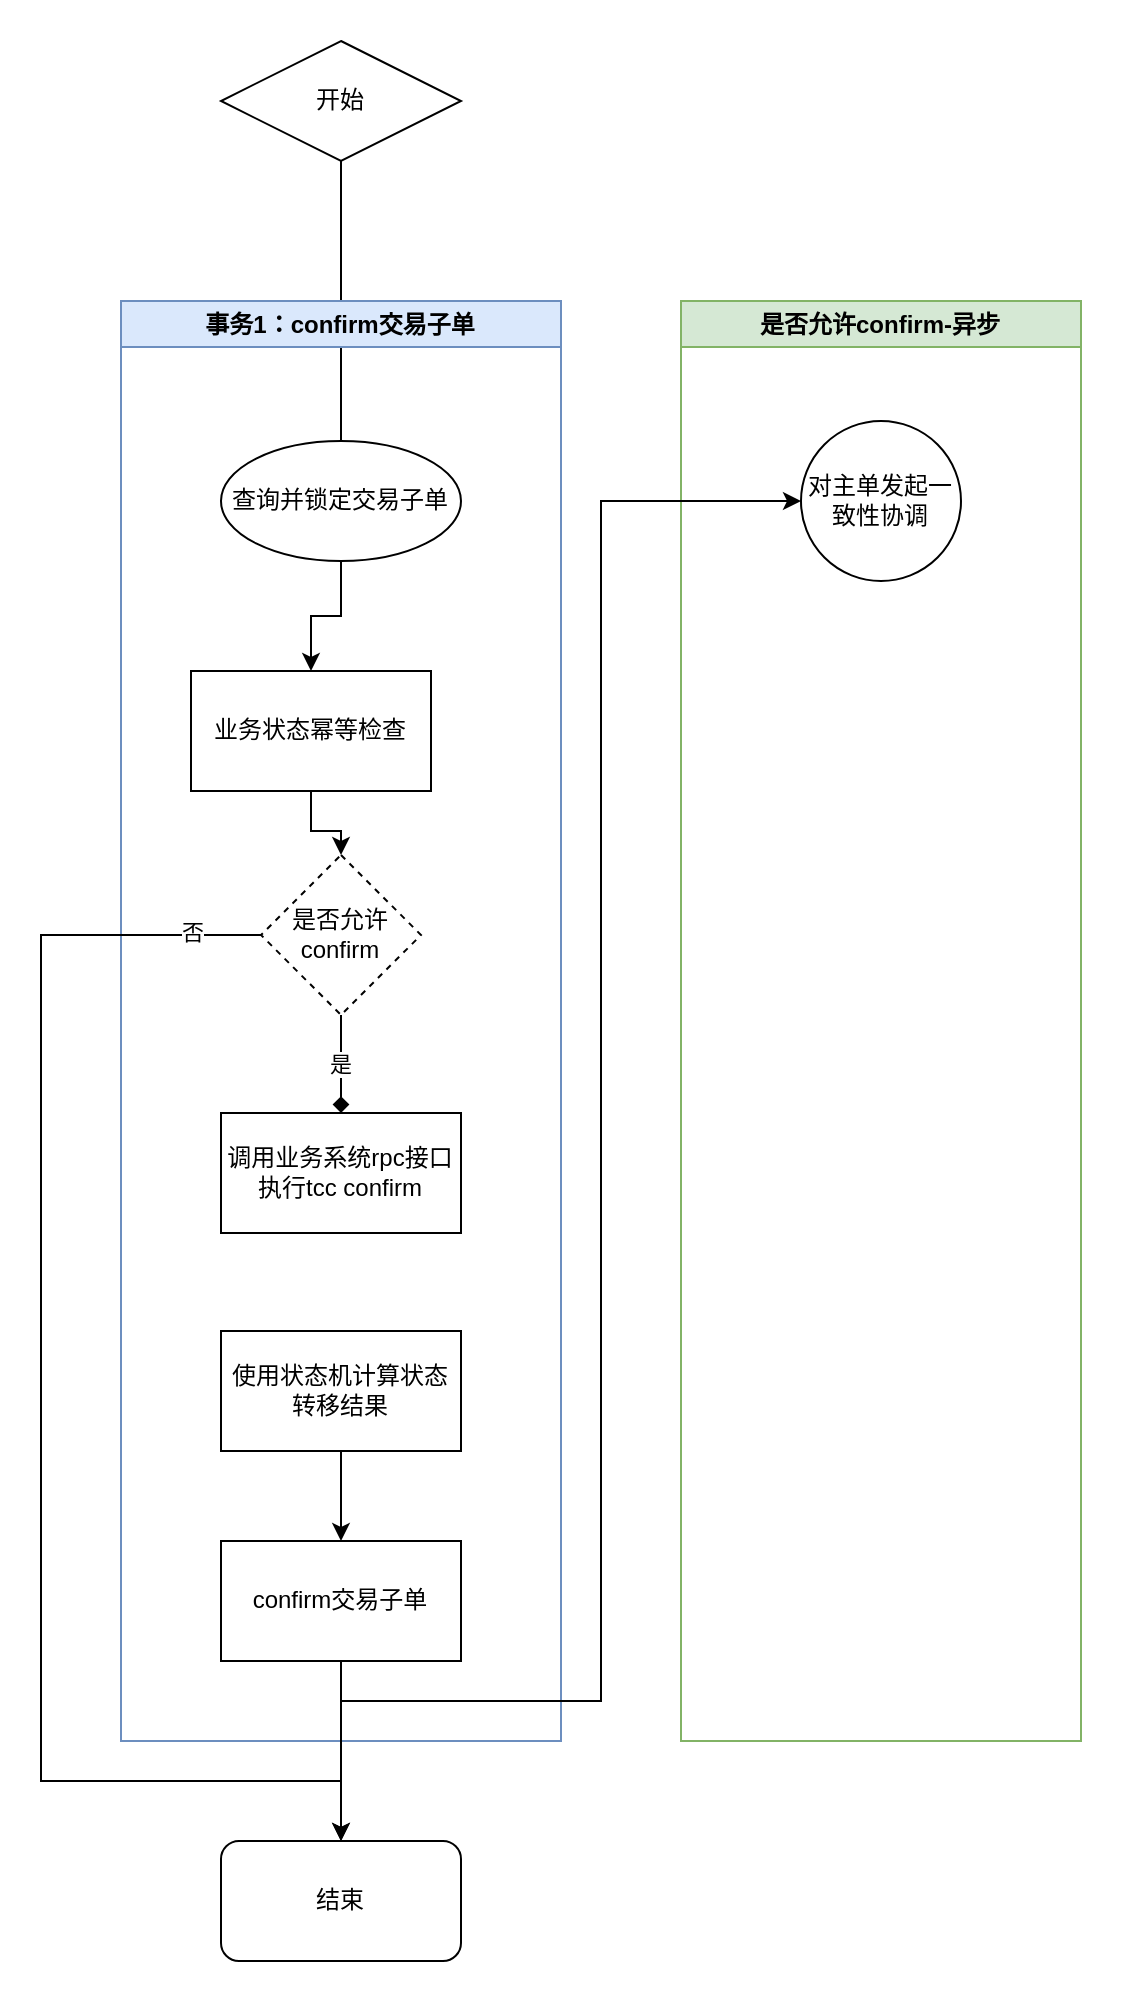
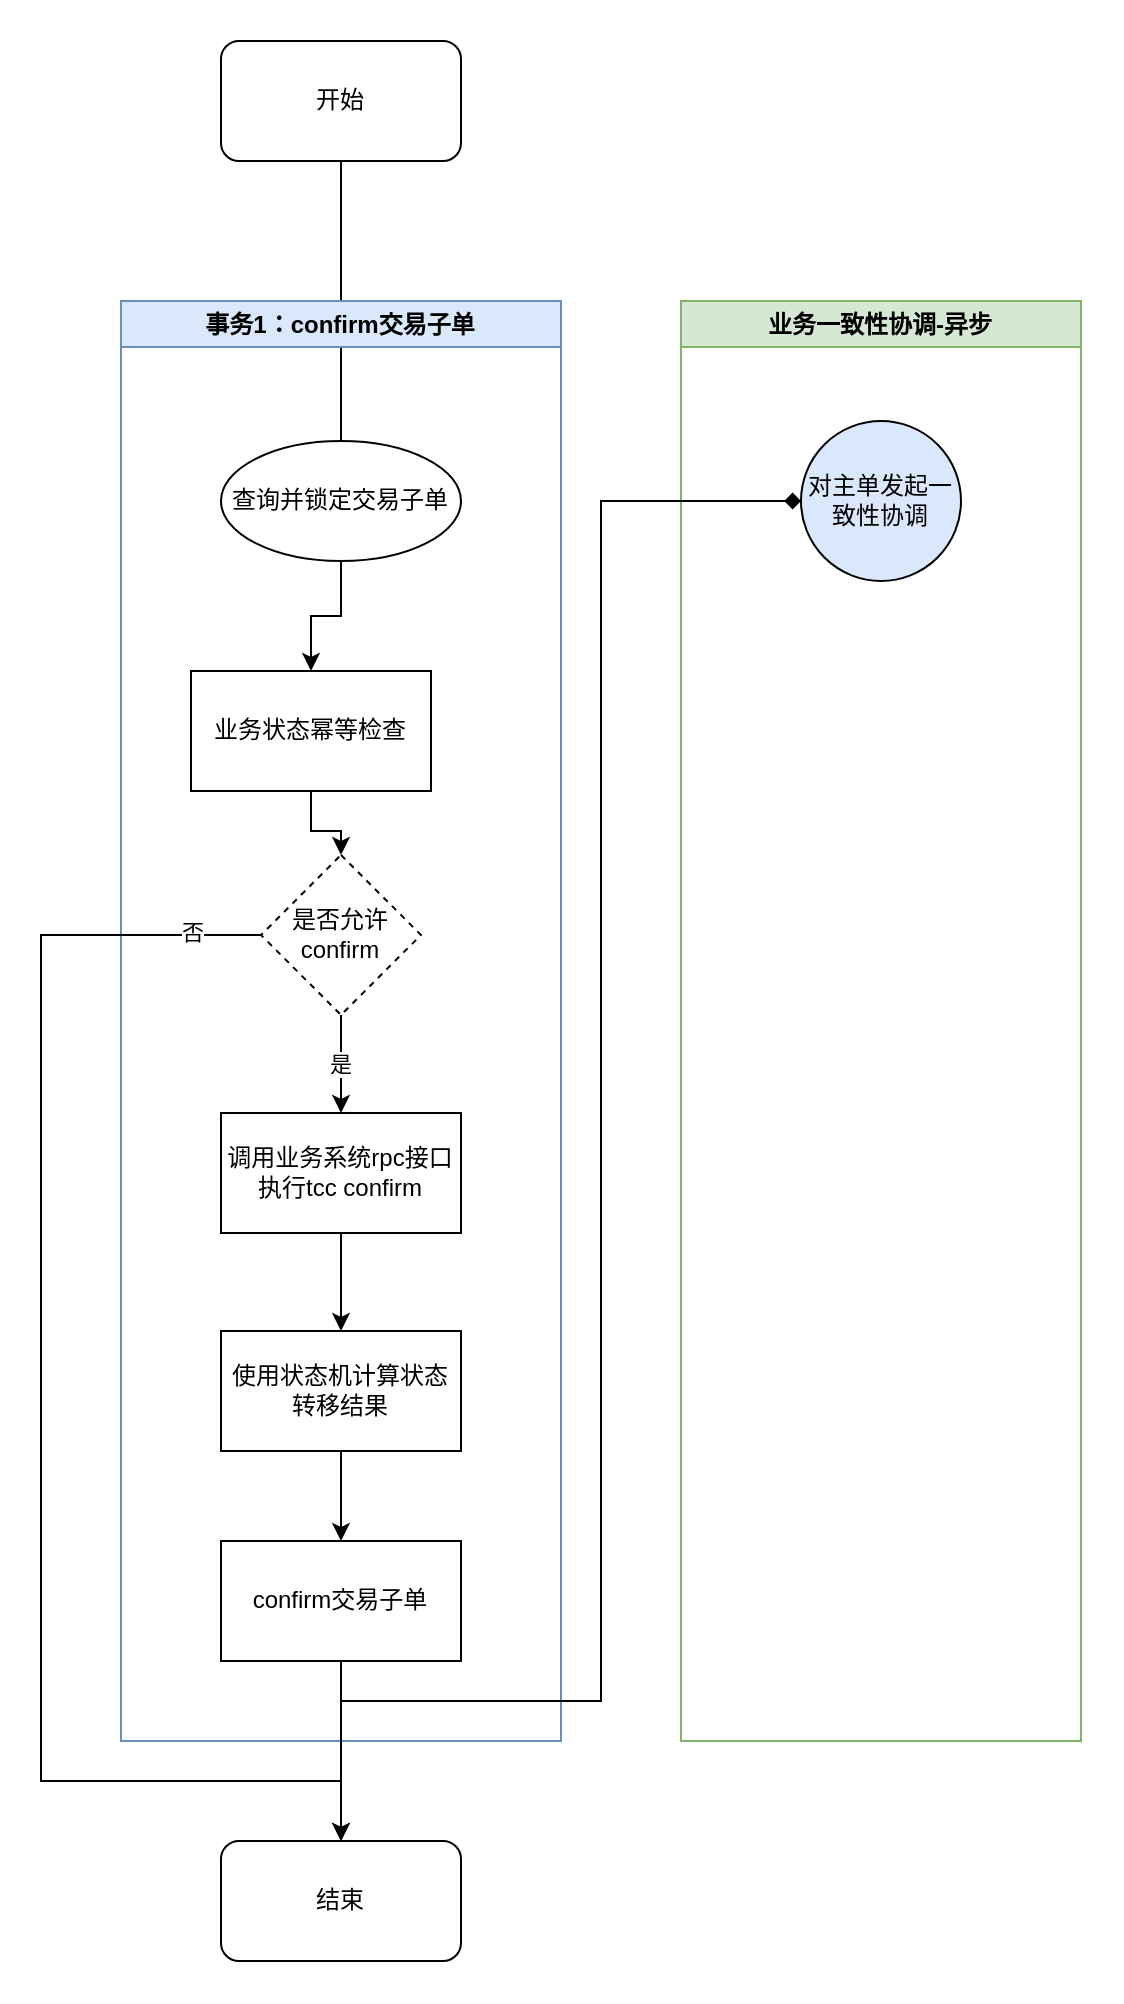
(341, 101) -> (341, 101)
(880, 325) -> (880, 325)
(785, 501) -> (784, 501)
(881, 501) -> (881, 501)
(341, 1097) -> (341, 1098)
none -> (341, 1275)
